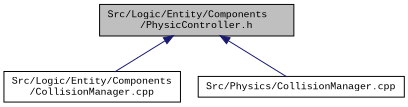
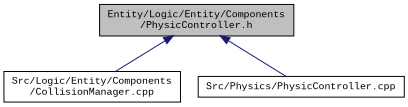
(197, 20) -> (197, 20)
(301, 87) -> (301, 87)
